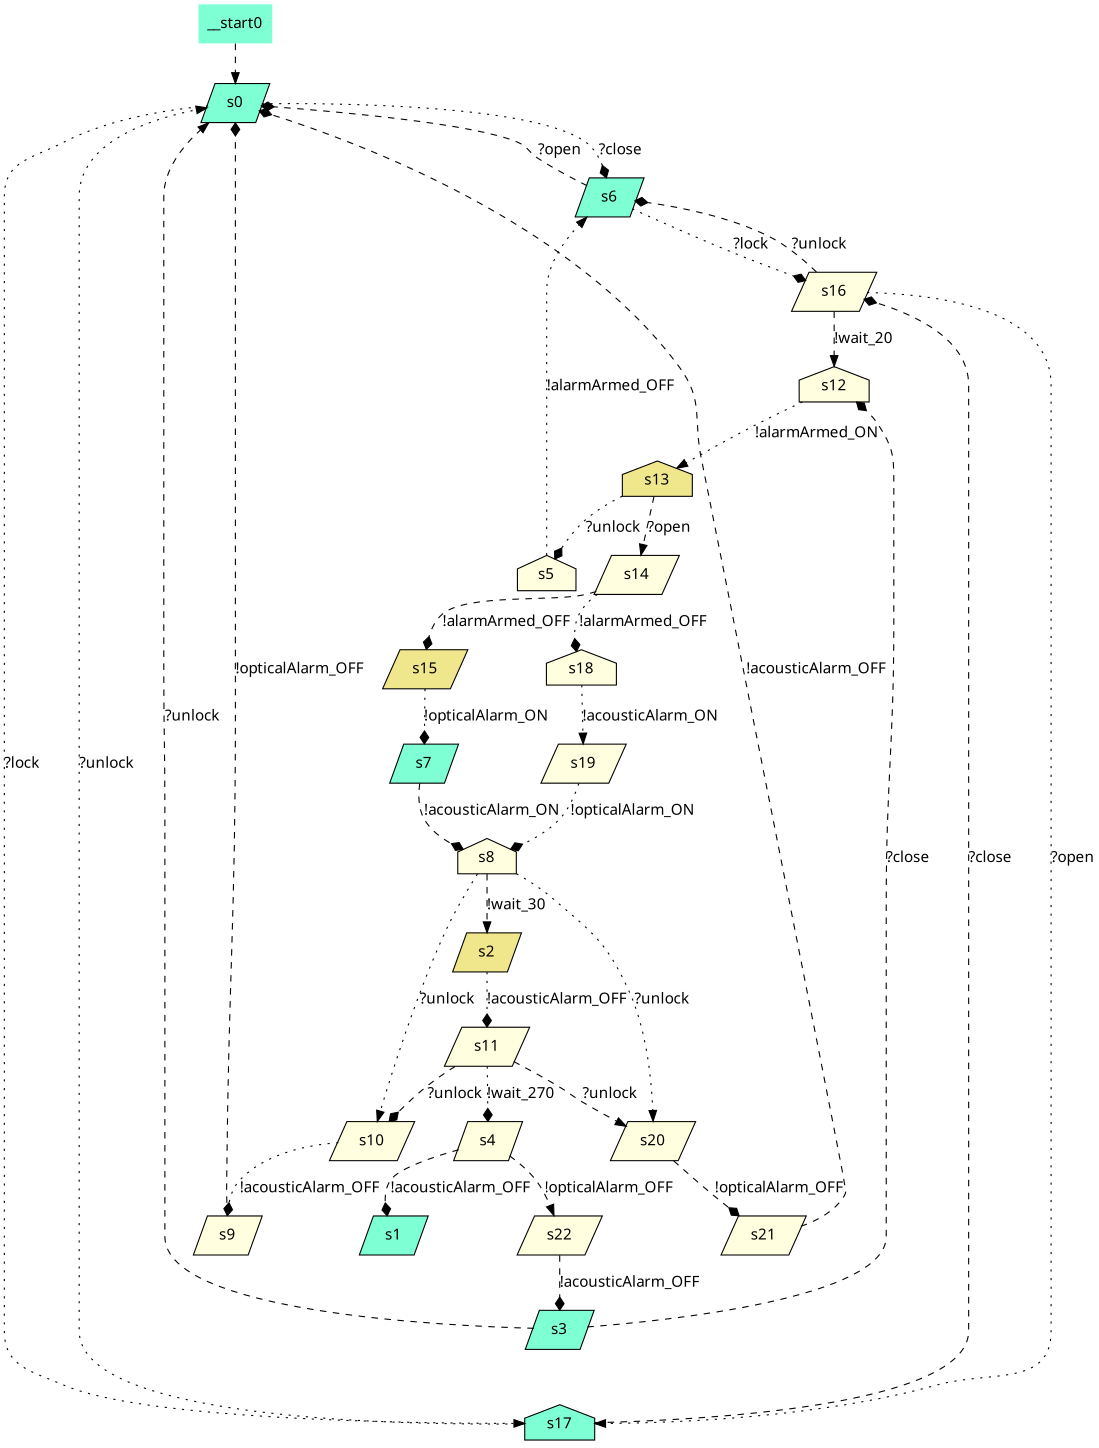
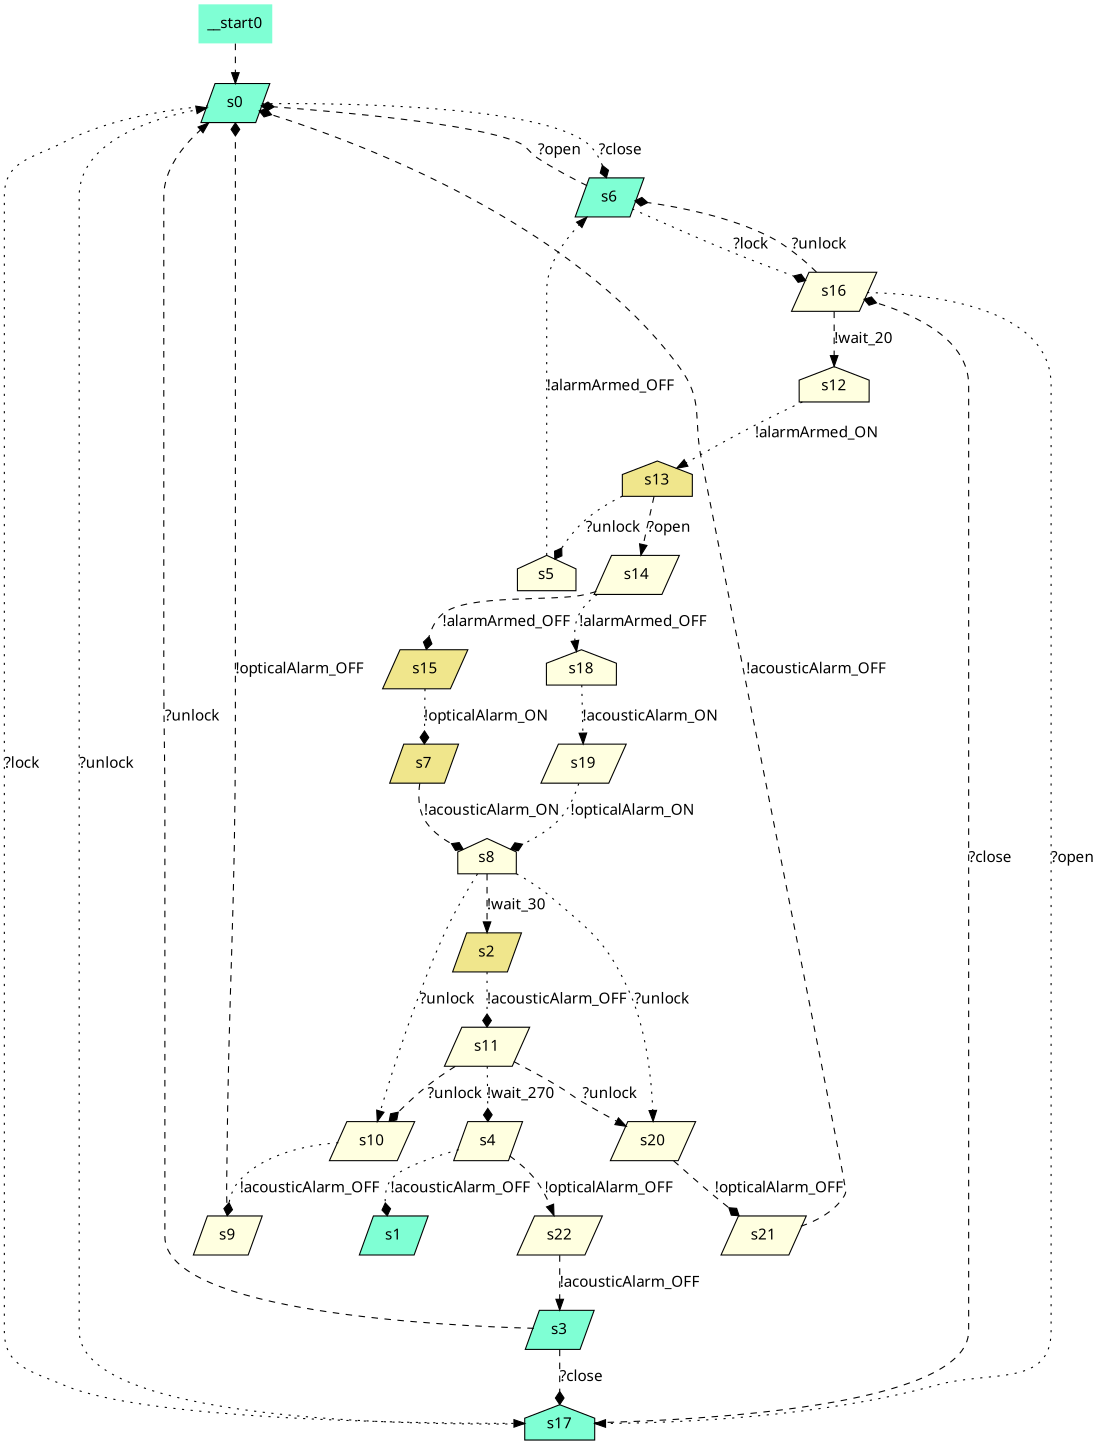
(579, 614) -> (579, 614)
(424, 764) -> (424, 764)
(886, 982) -> (560, 1371)
(412, 1166) -> (412, 1166)
(560, 1277) -> (560, 1277)
